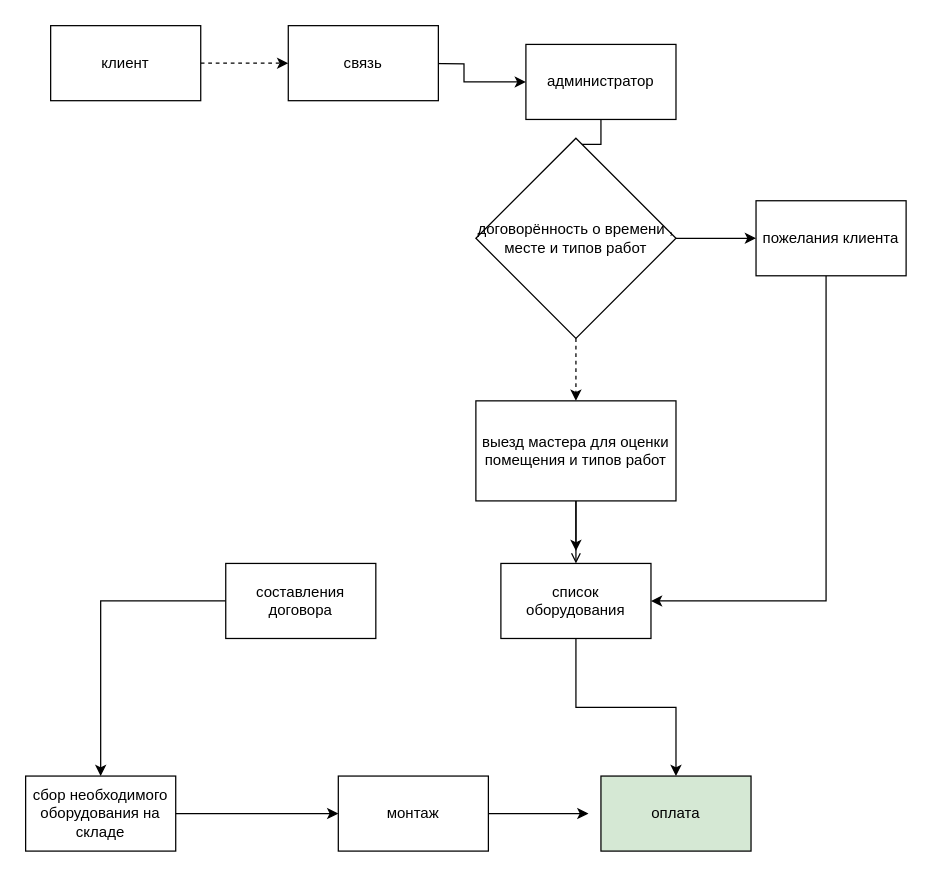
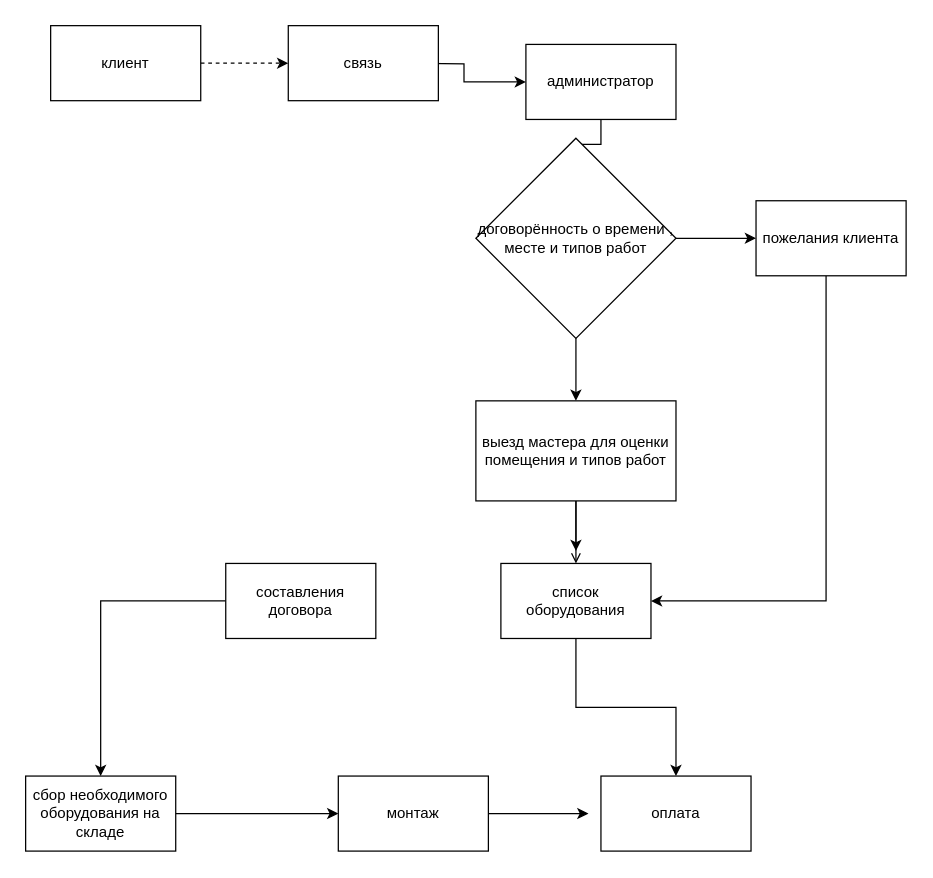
(576, 365) -> (576, 365)
(676, 813) -> (676, 813)
